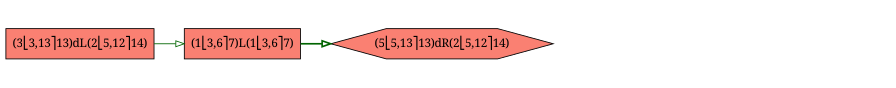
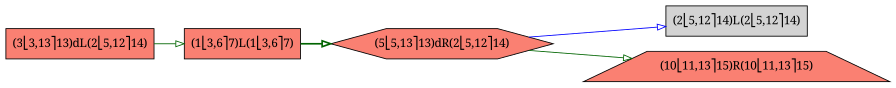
none -> (737, 21)
none -> (737, 66)
